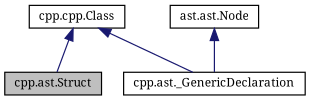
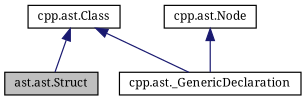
(77, 17) -> (74, 17)
(214, 17) -> (210, 17)
(53, 84) -> (51, 84)
